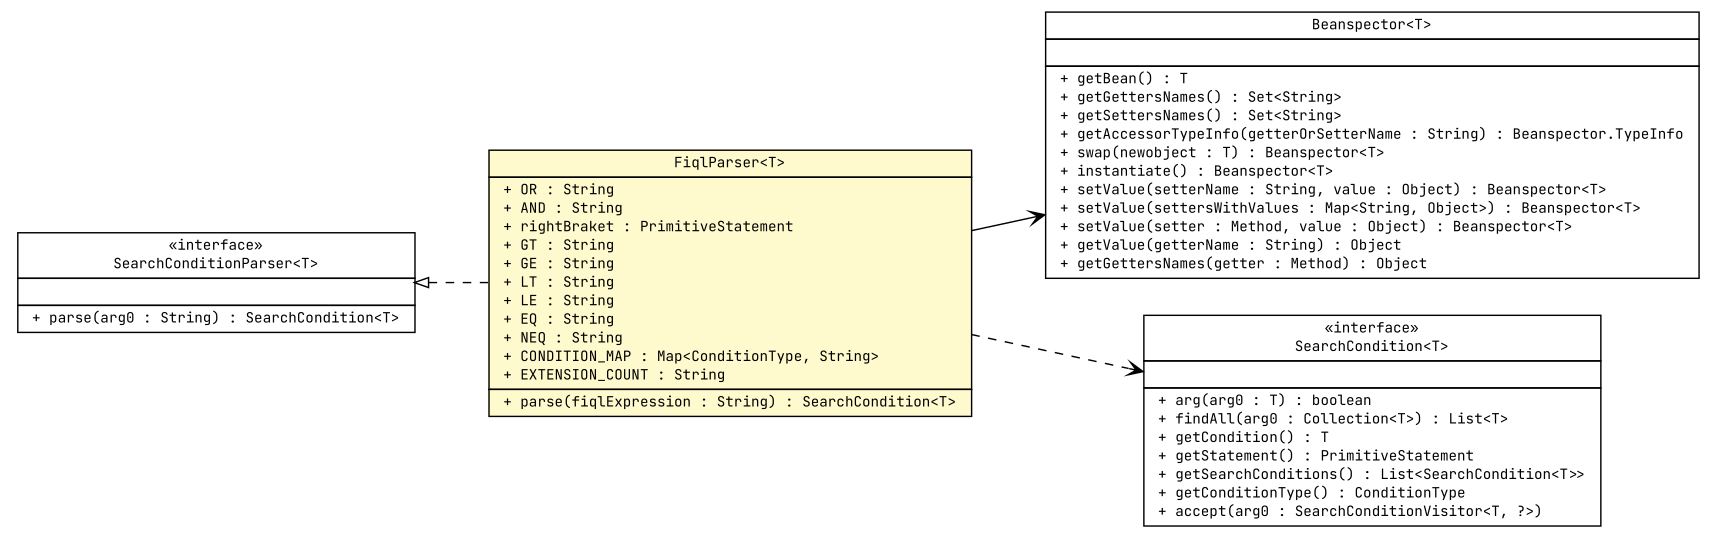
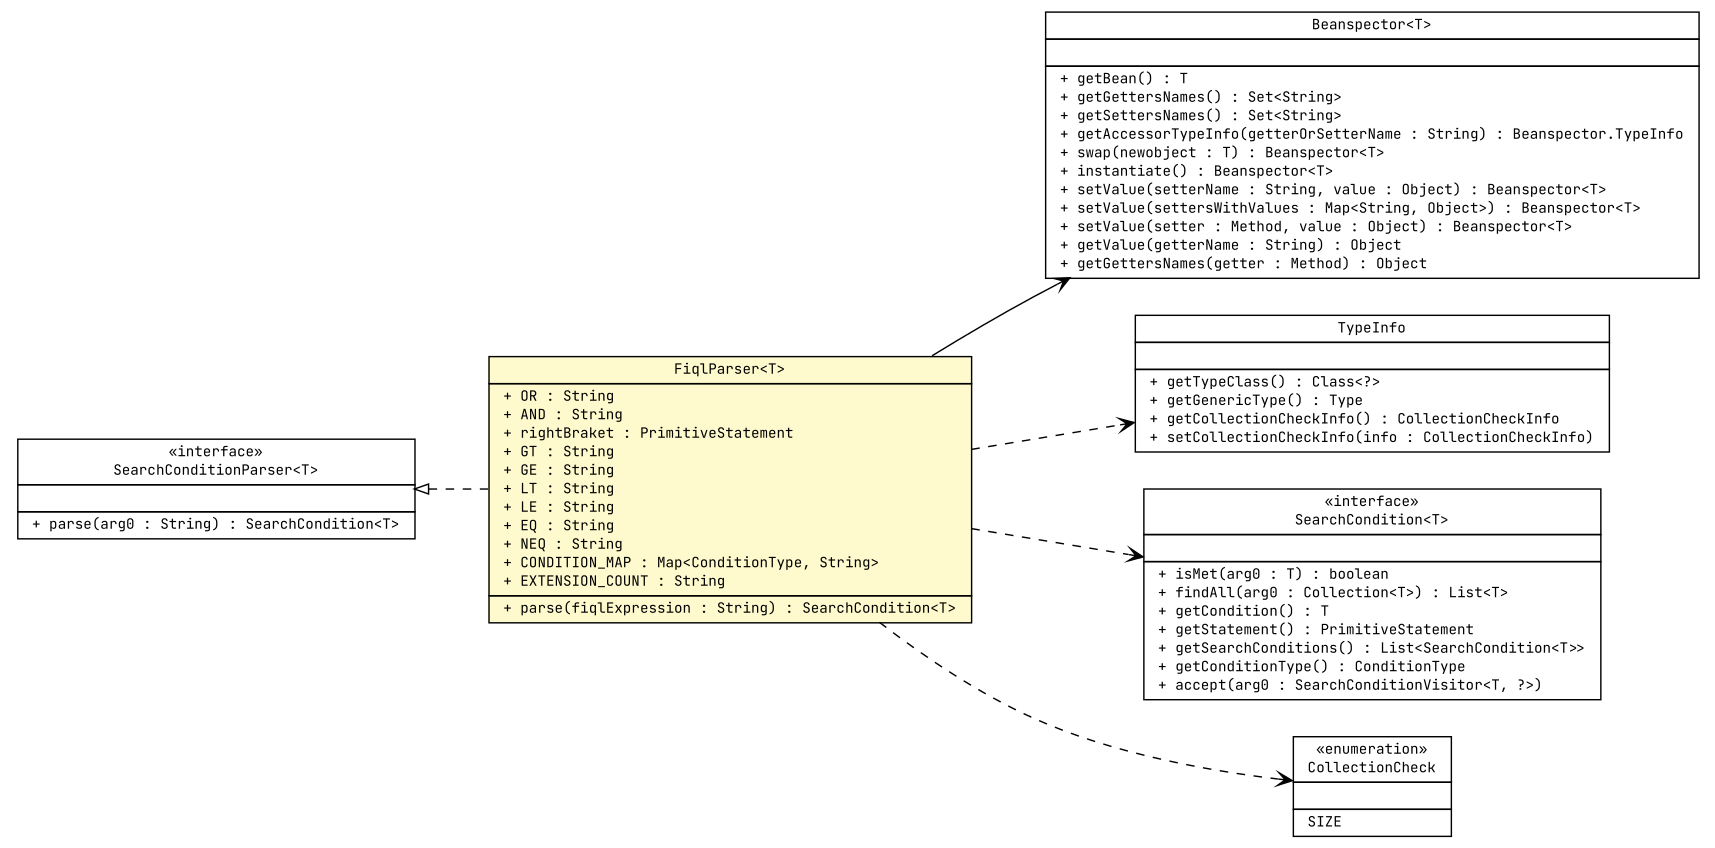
none -> (1372, 384)
(1266, 401) -> (1274, 574)
none -> (1372, 787)
